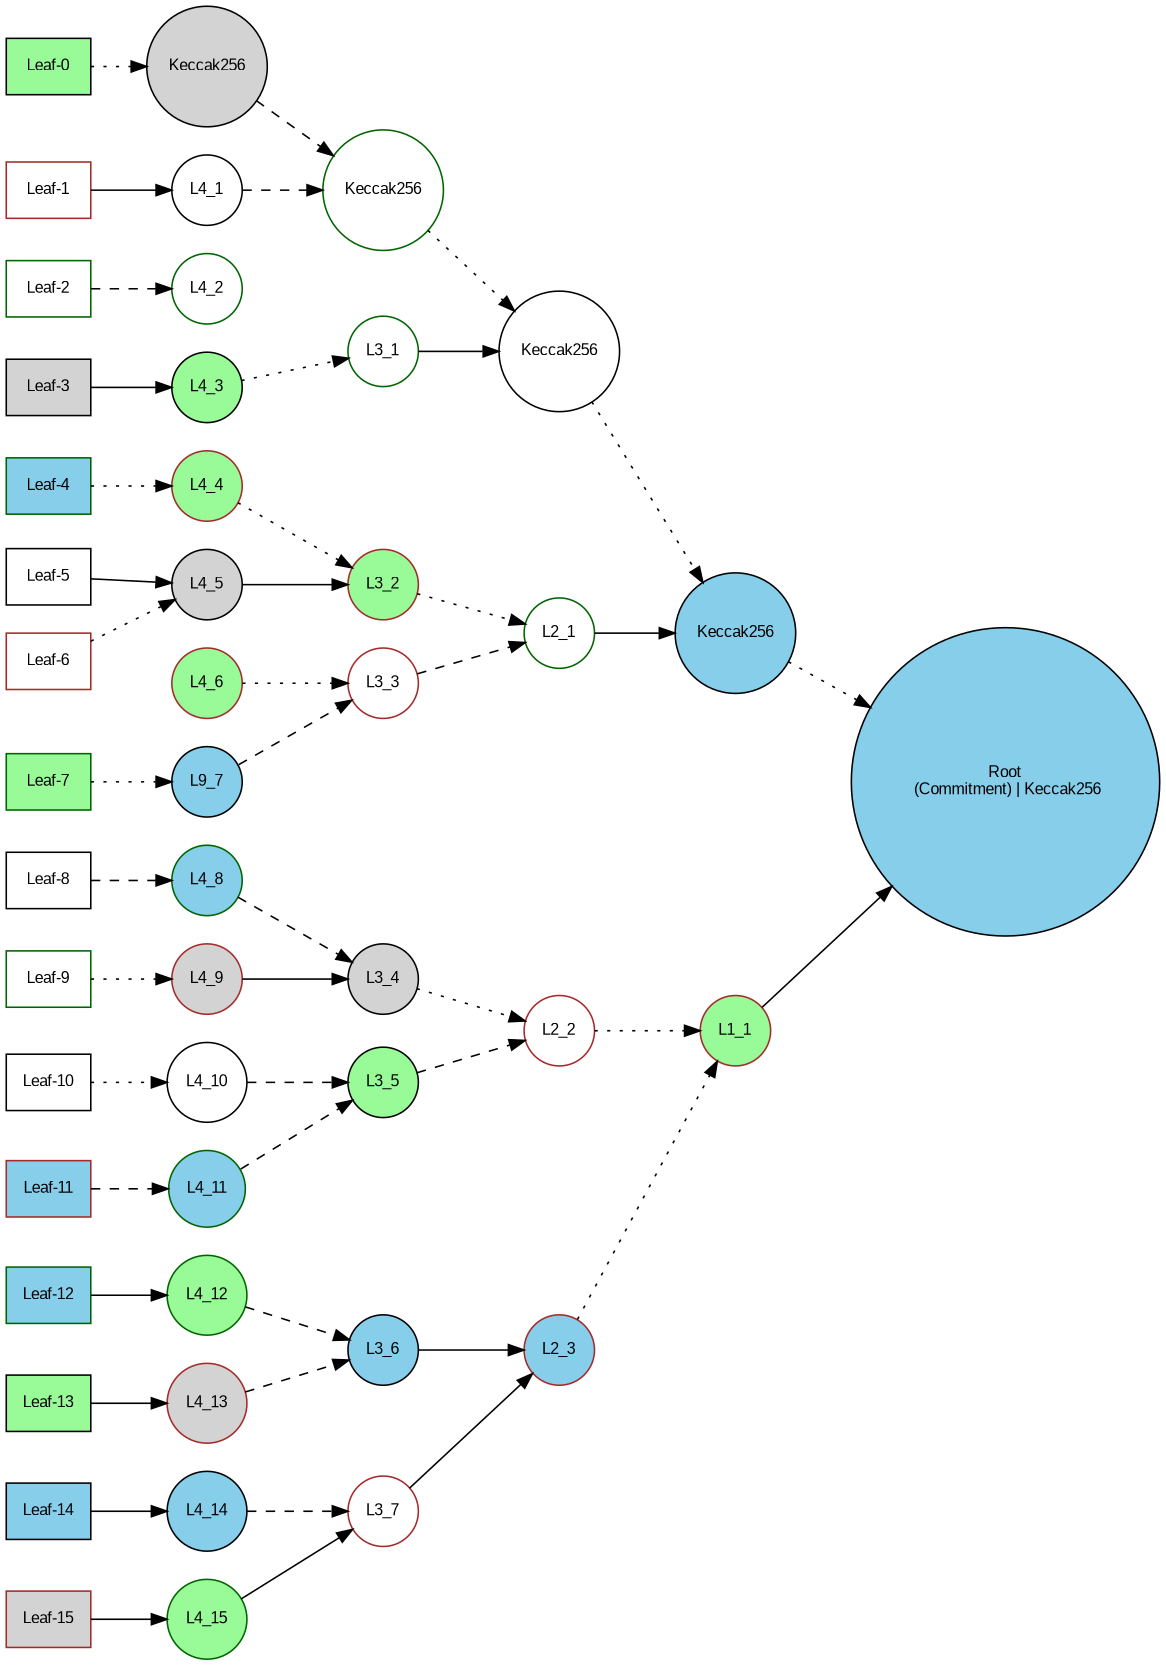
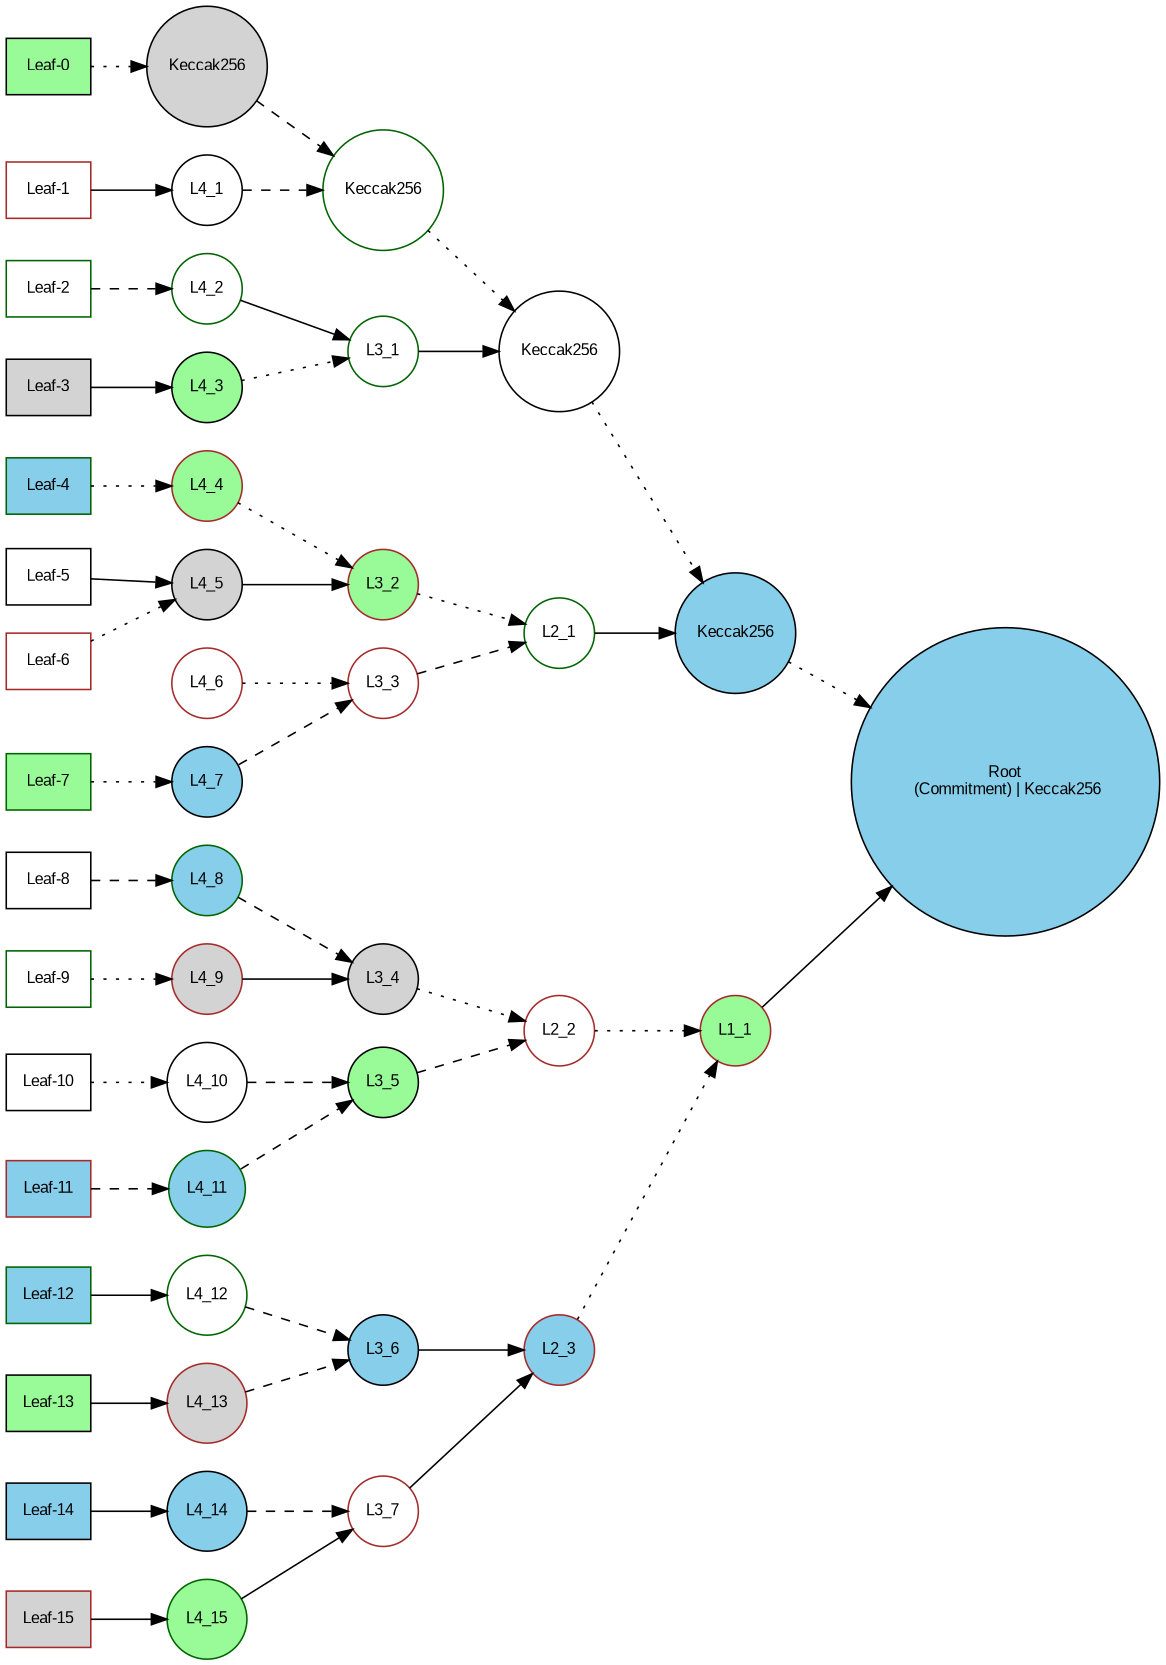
none -> (288, 317)
(207, 683) -> (207, 683)
(207, 782) -> (207, 782)
(207, 1295) -> (207, 1295)
